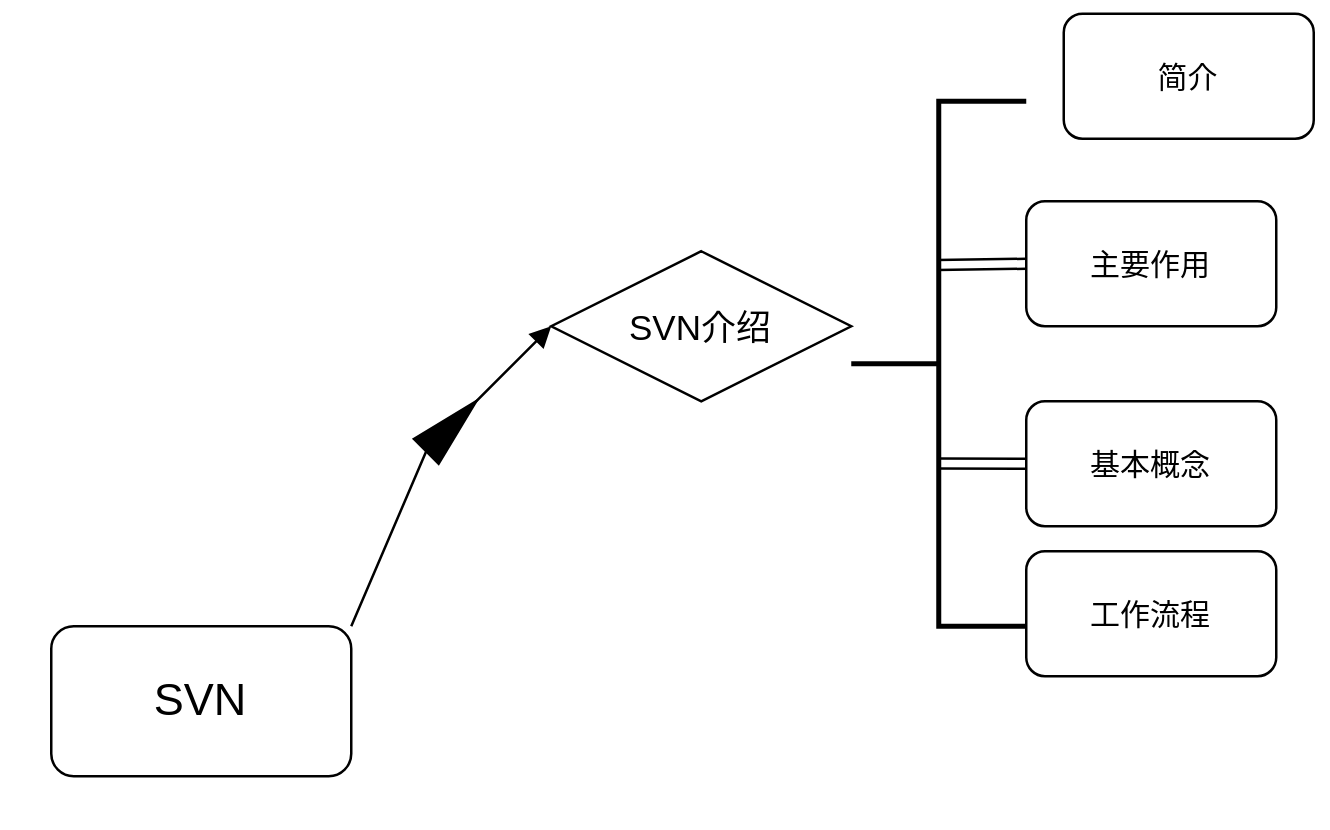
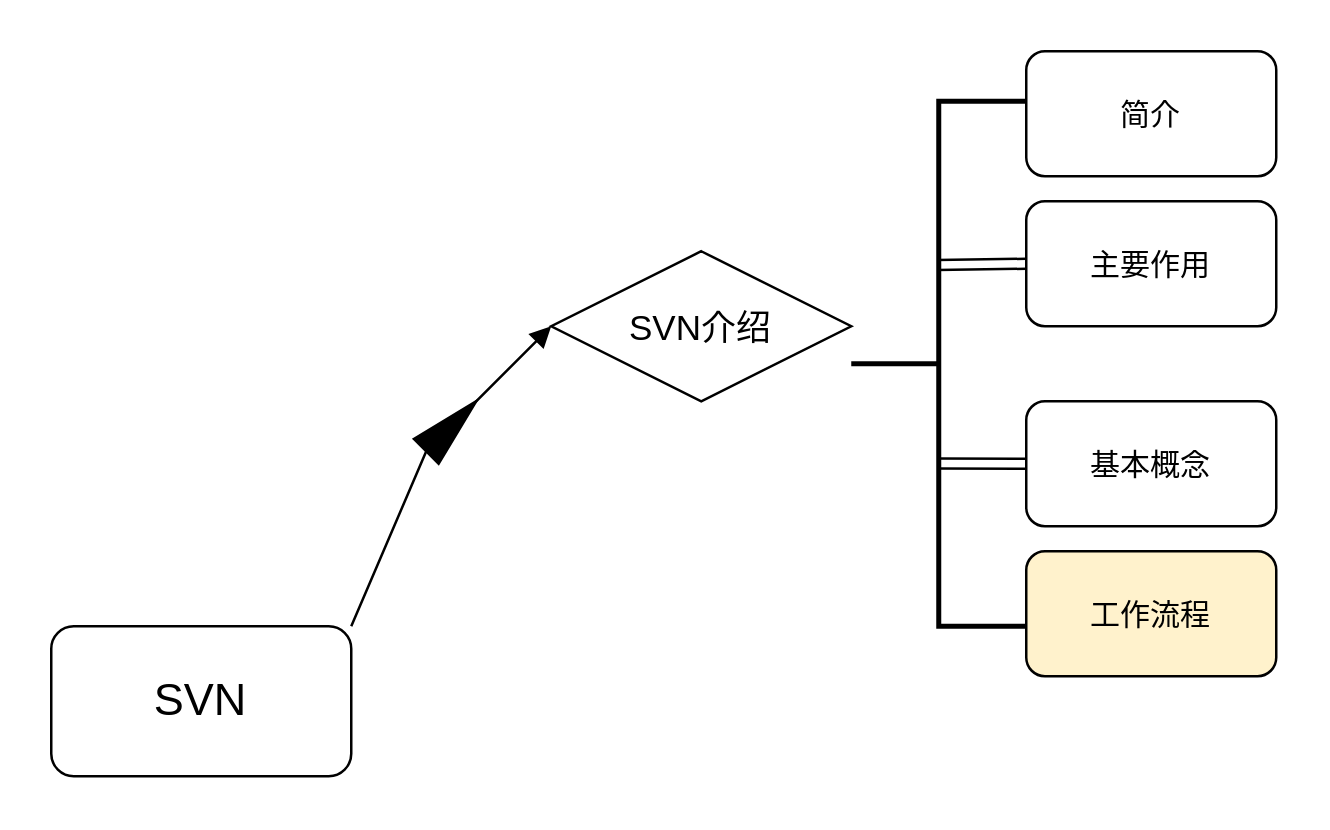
(1189, 76) -> (1151, 114)
(1151, 614) -> (1151, 614)
